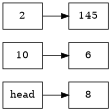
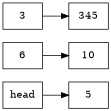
(23, 16) -> (23, 16)
(89, 16) -> (89, 16)
(52, 56) -> (52, 56)
(89, 95) -> (89, 95)
